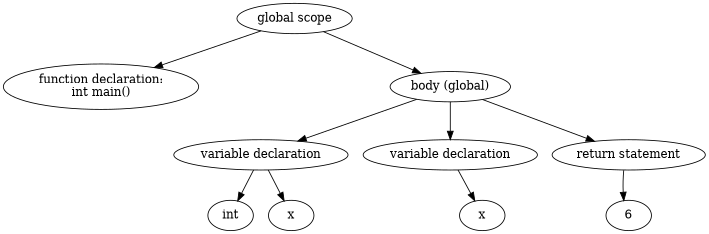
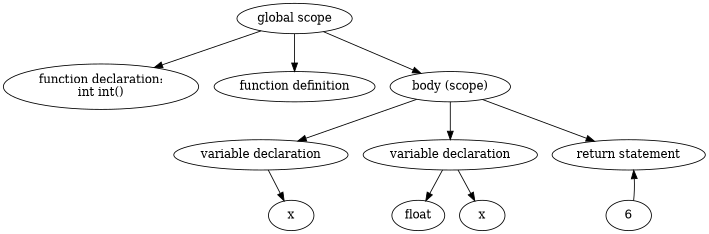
(101, 87) -> (101, 87)
none -> (295, 87)
(450, 87) -> (450, 87)
(623, 181) -> (634, 190)
(231, 215) -> none
none -> (418, 215)
